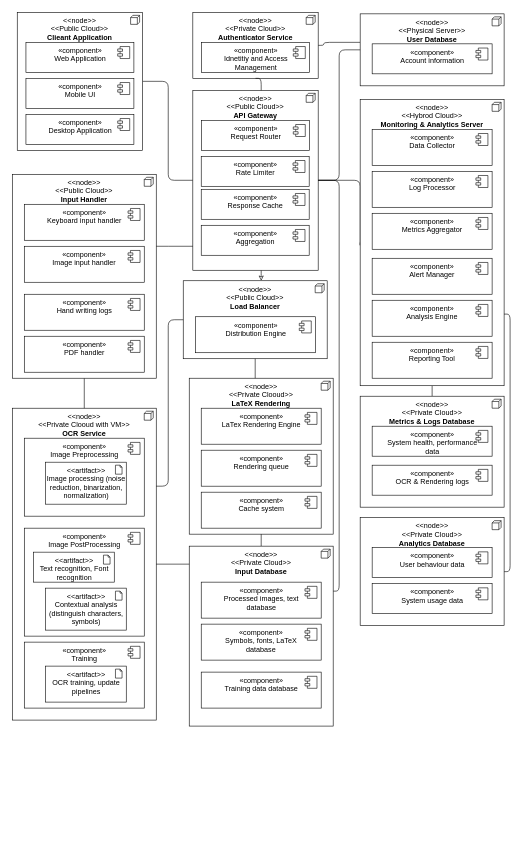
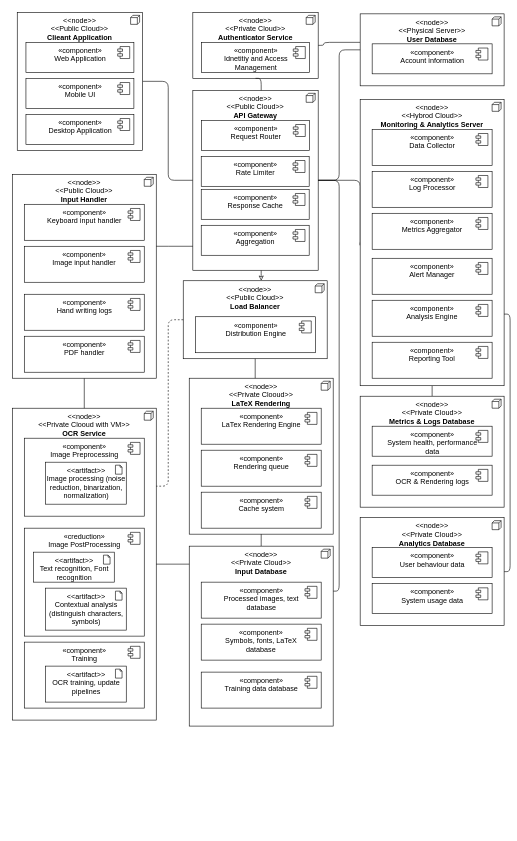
(168, 402) -> (168, 402)
(85, 541) -> (85, 541)
